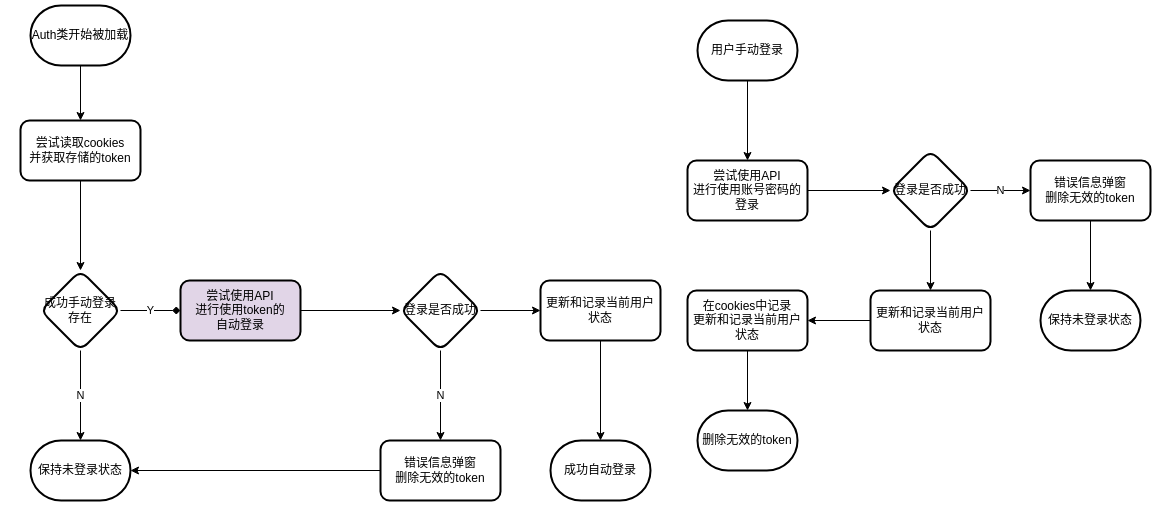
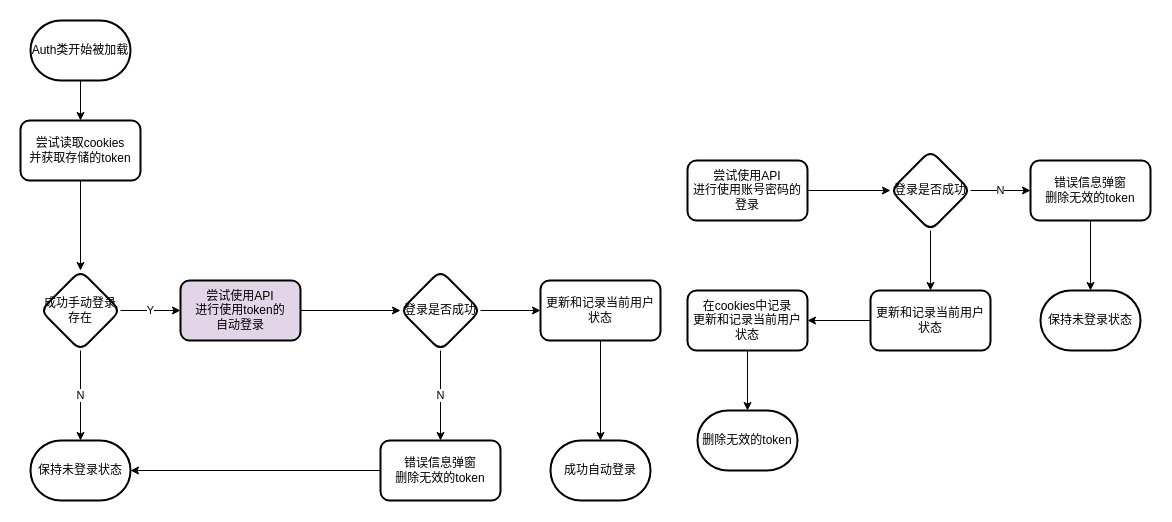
(81, 36) -> (81, 51)
(748, 51) -> none
(748, 117) -> none
(172, 311) -> (172, 311)
